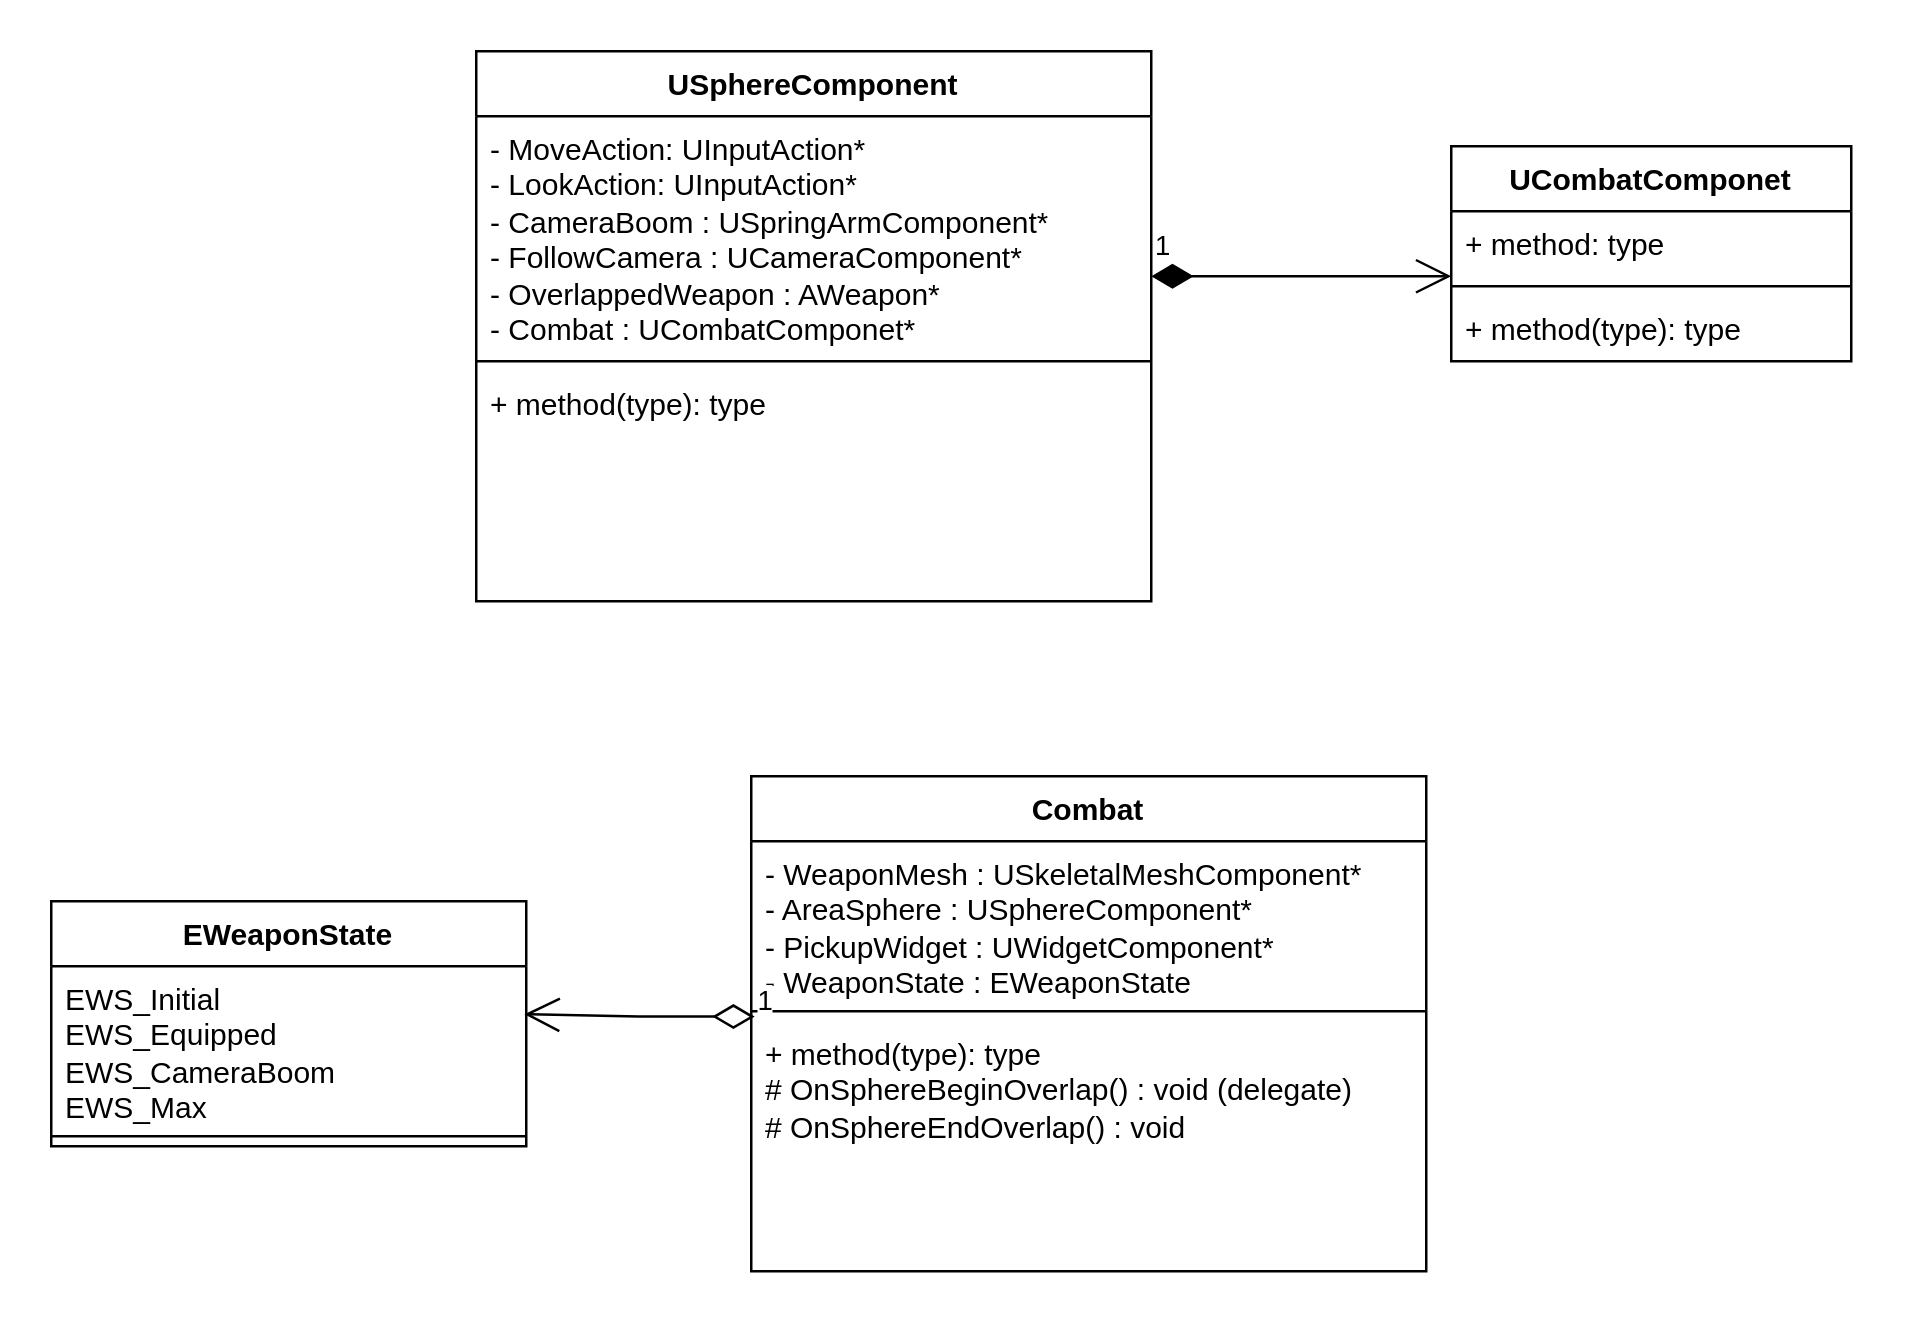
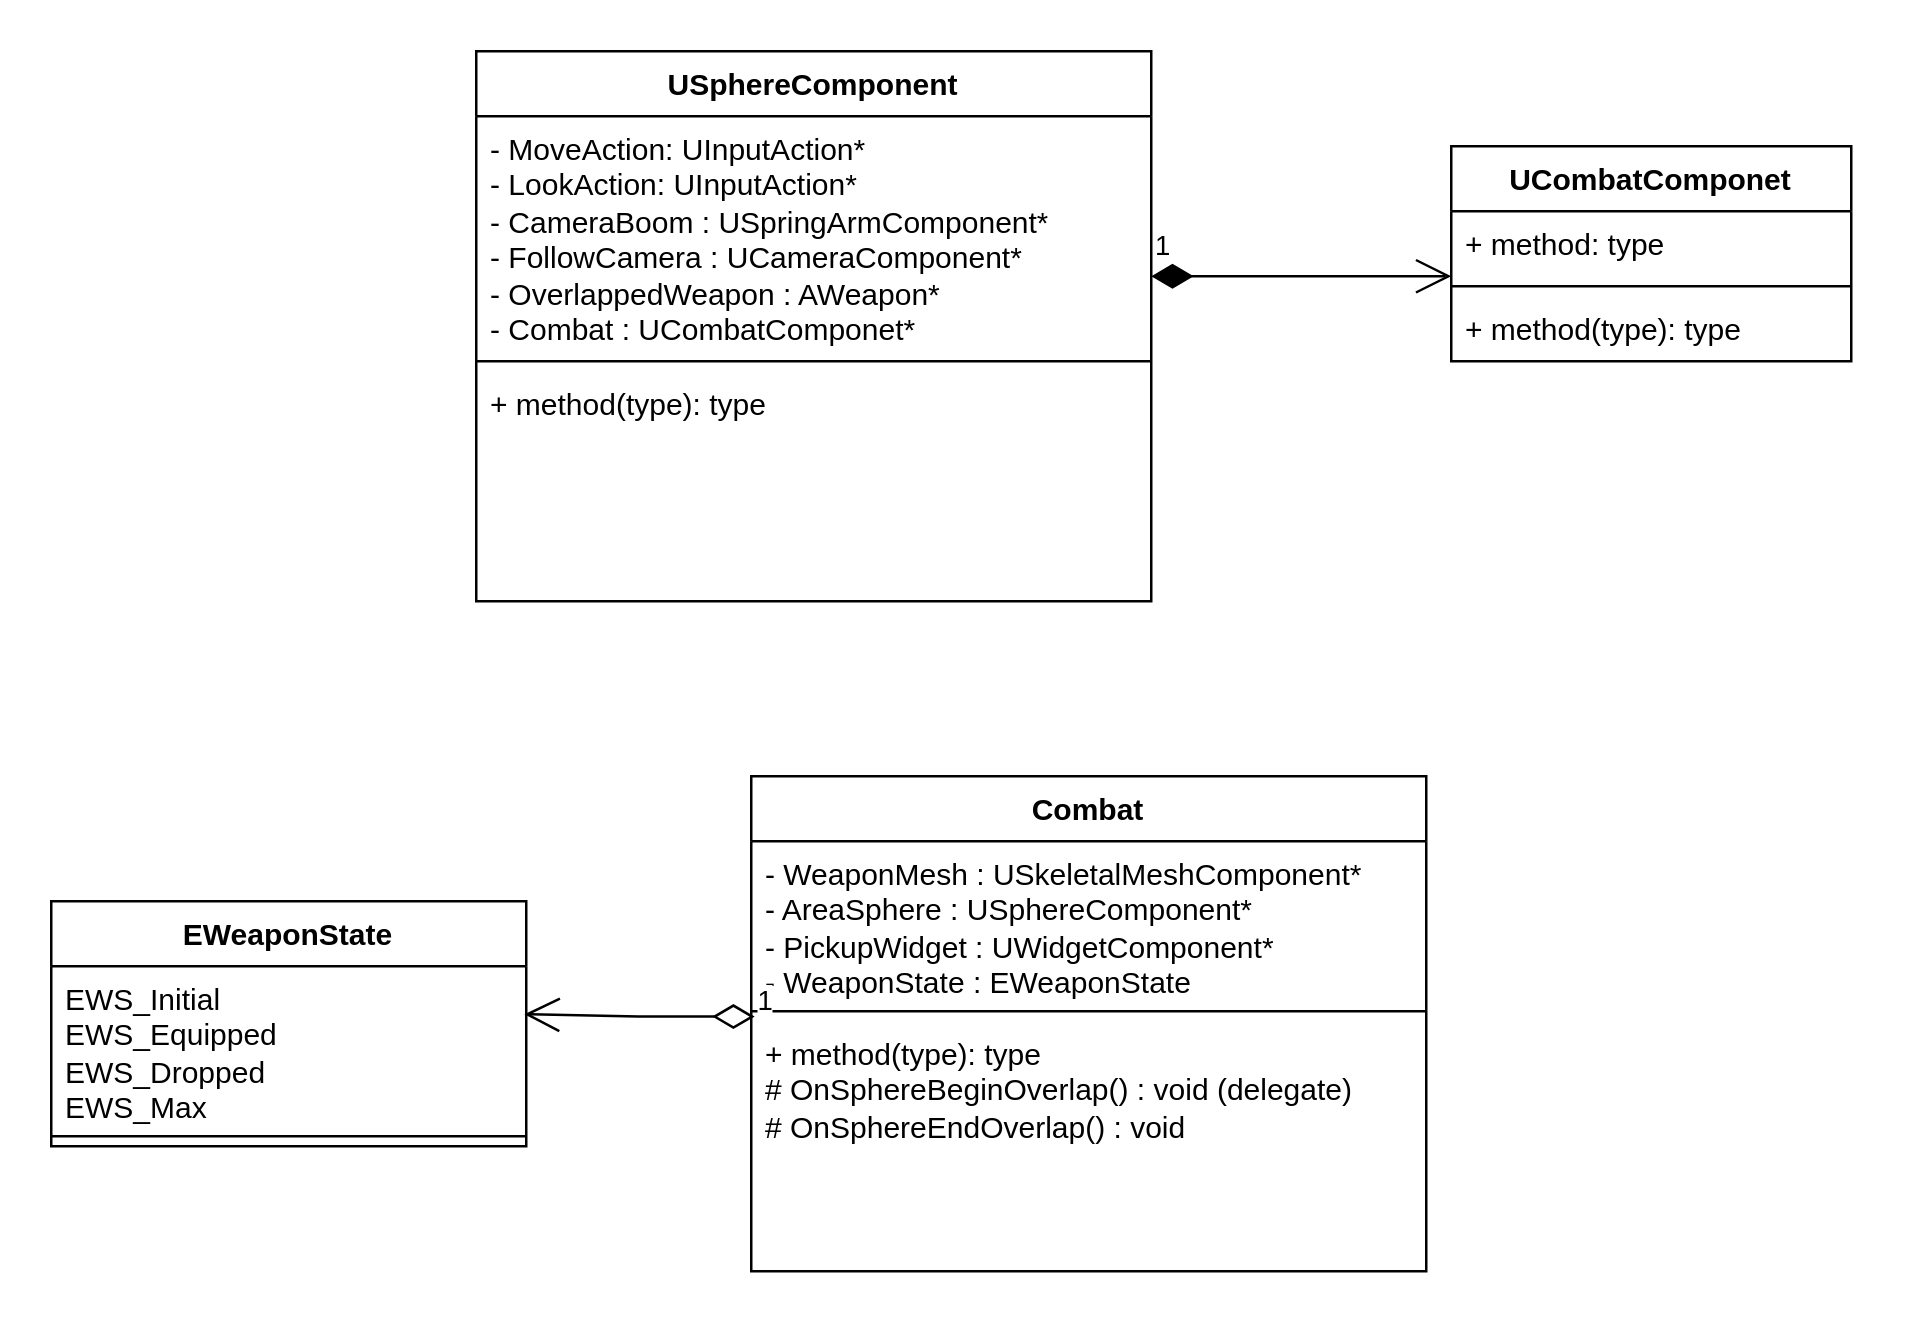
(184, 1056) -> (163, 1056)
